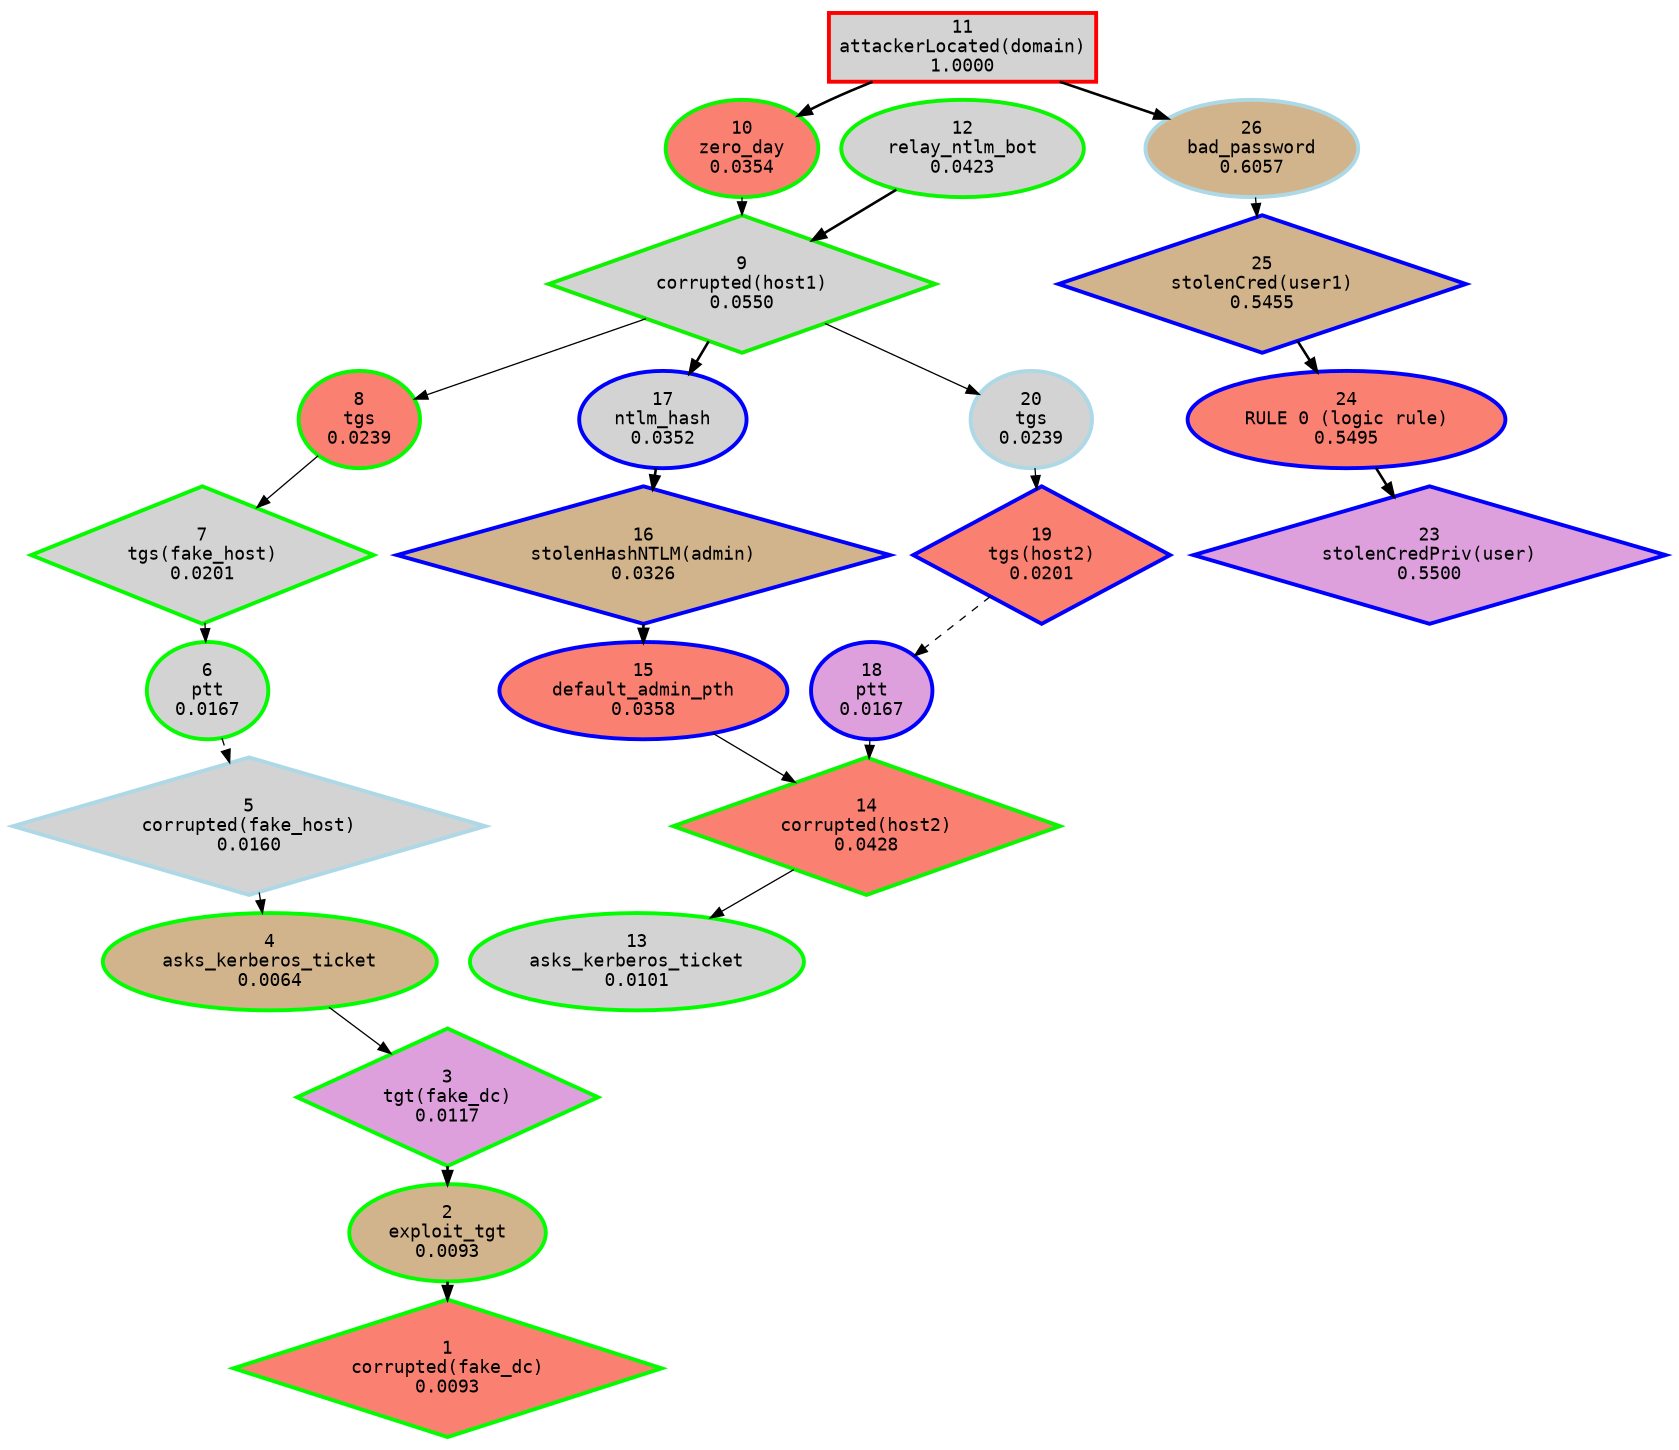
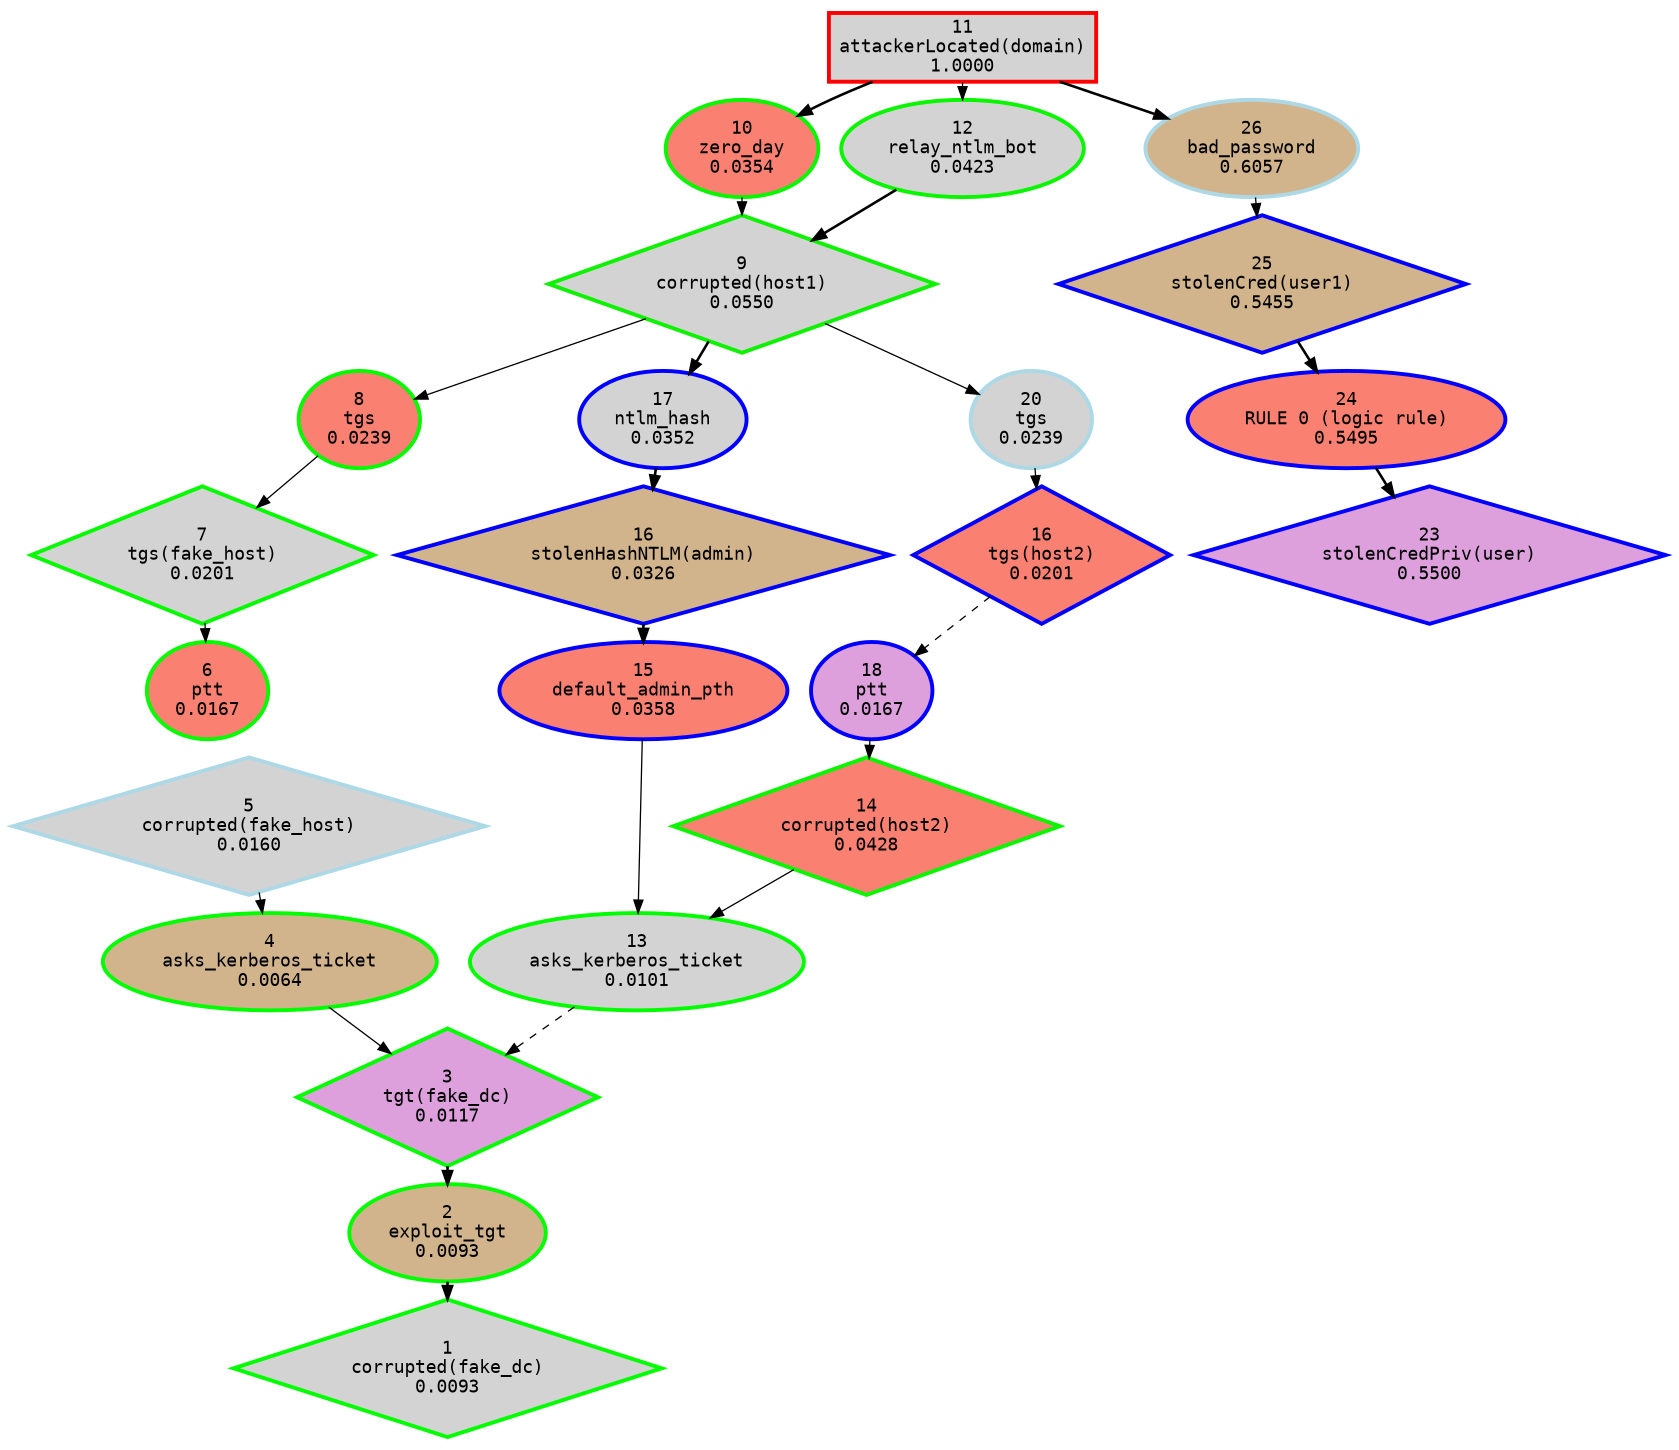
none -> (963, 84)
(1042, 555) -> (1042, 555)
(208, 691) -> (208, 691)
(224, 744) -> none
(748, 754) -> (640, 820)
none -> (546, 1027)
(448, 1368) -> (448, 1368)
